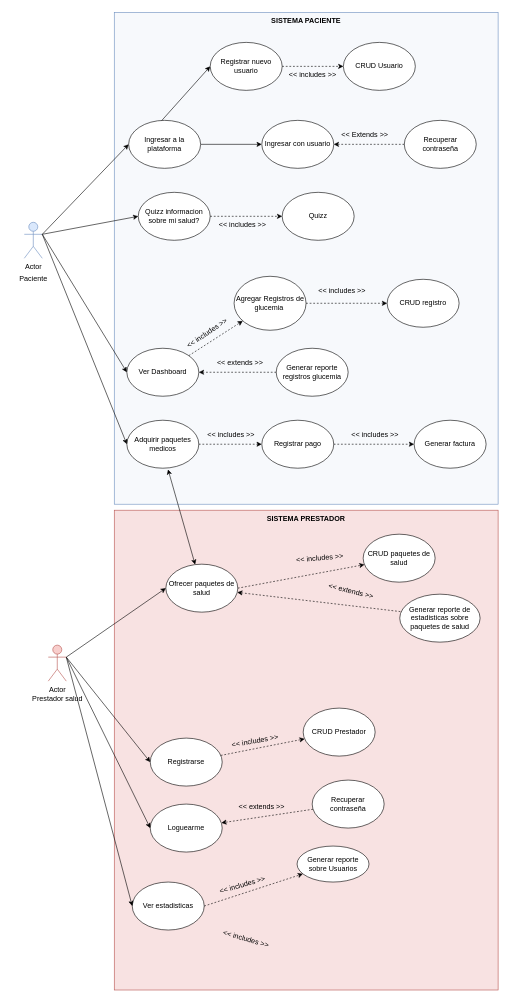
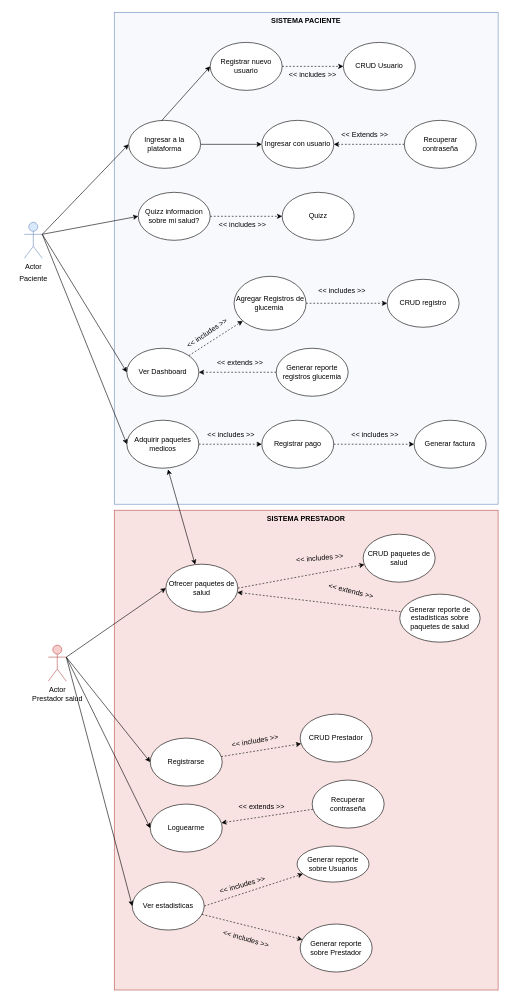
(339, 732) -> (336, 738)
none -> (291, 937)
none -> (336, 948)
